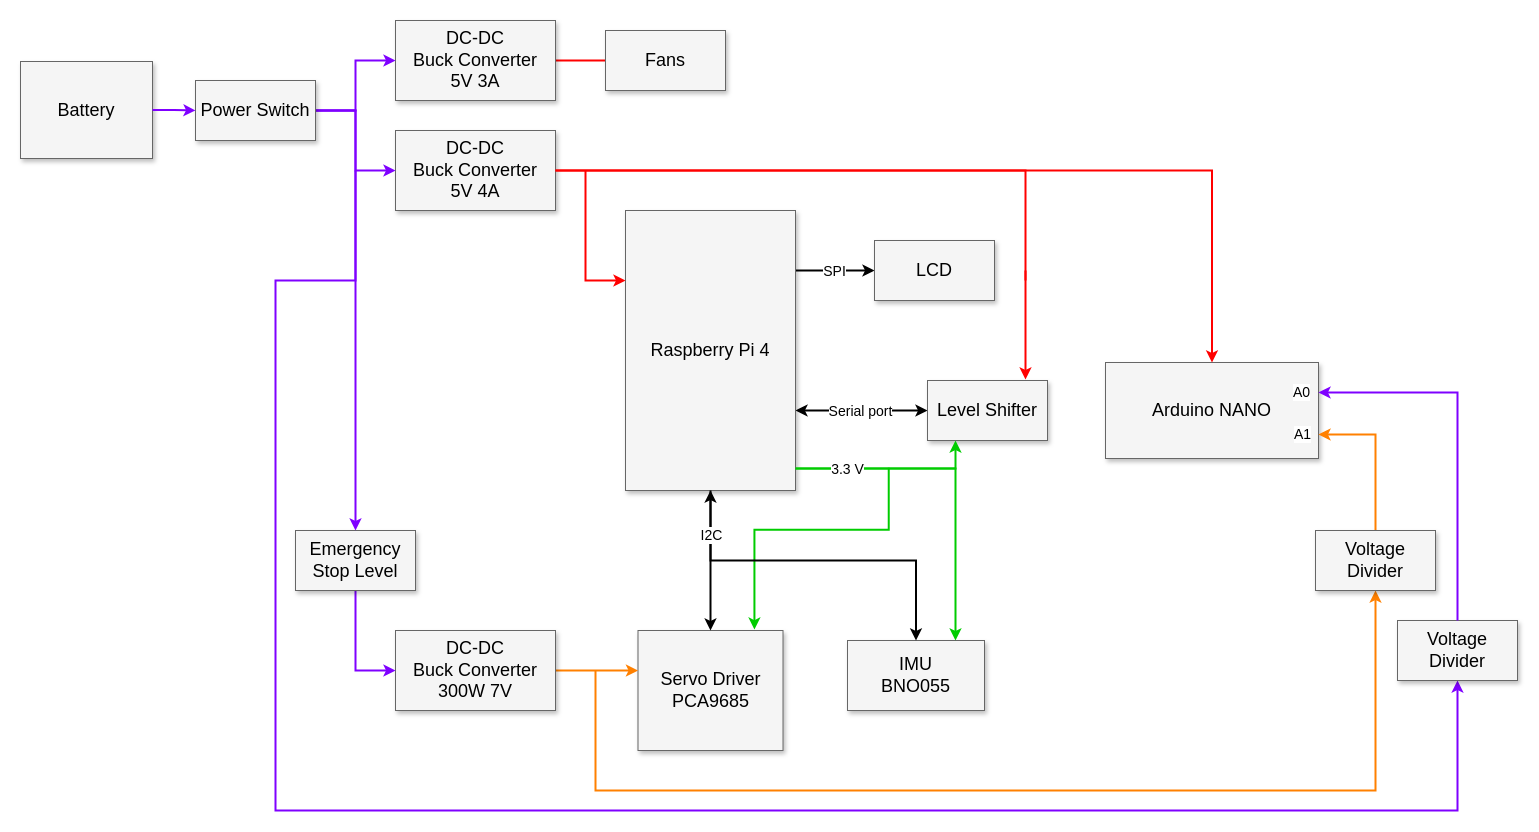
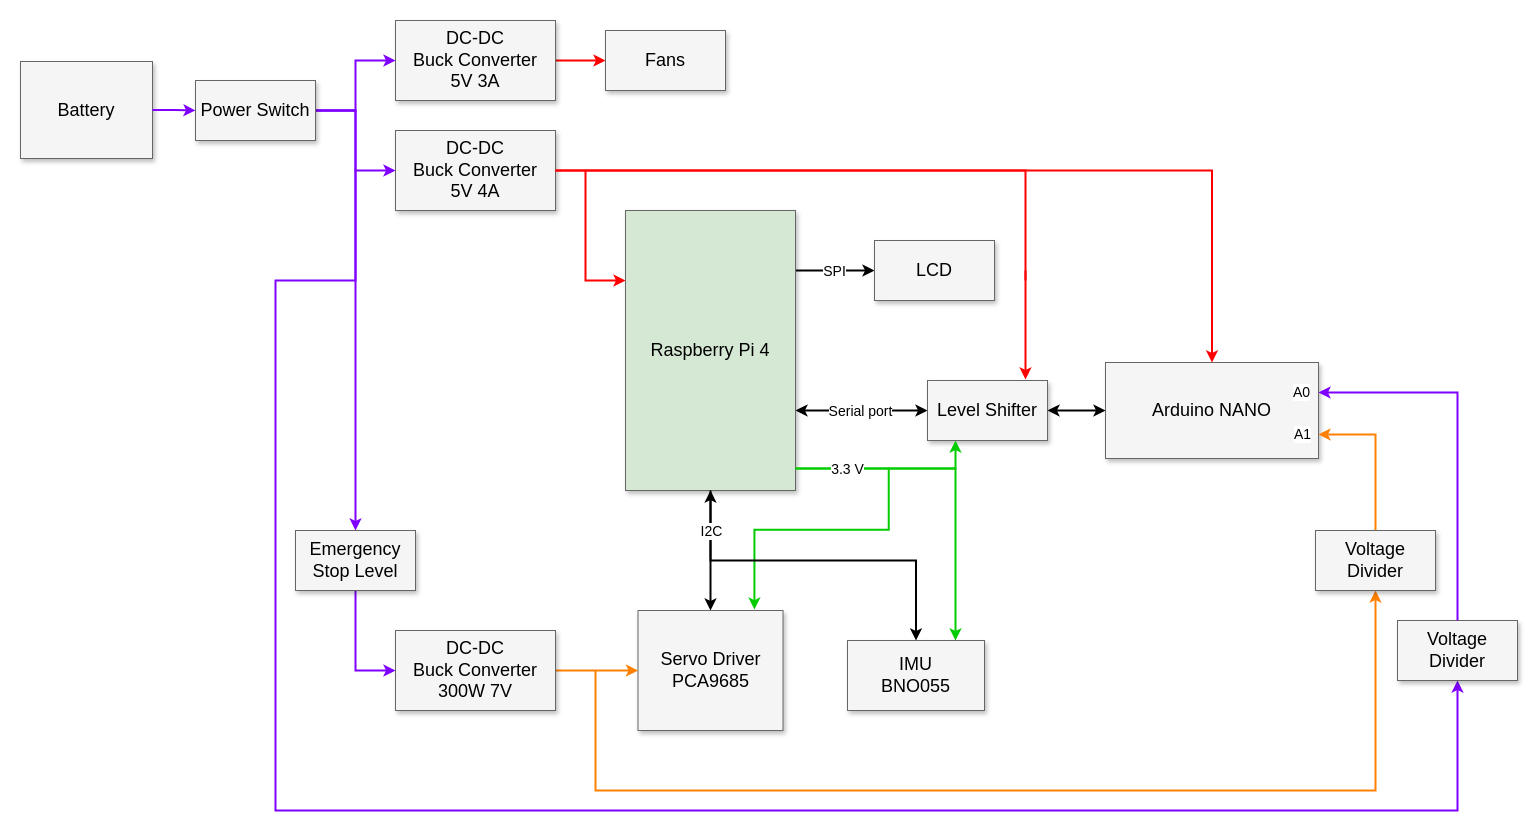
(598, 61) -> (595, 61)
(711, 351) -> (711, 351)
none -> (1077, 411)
(711, 691) -> (711, 671)
